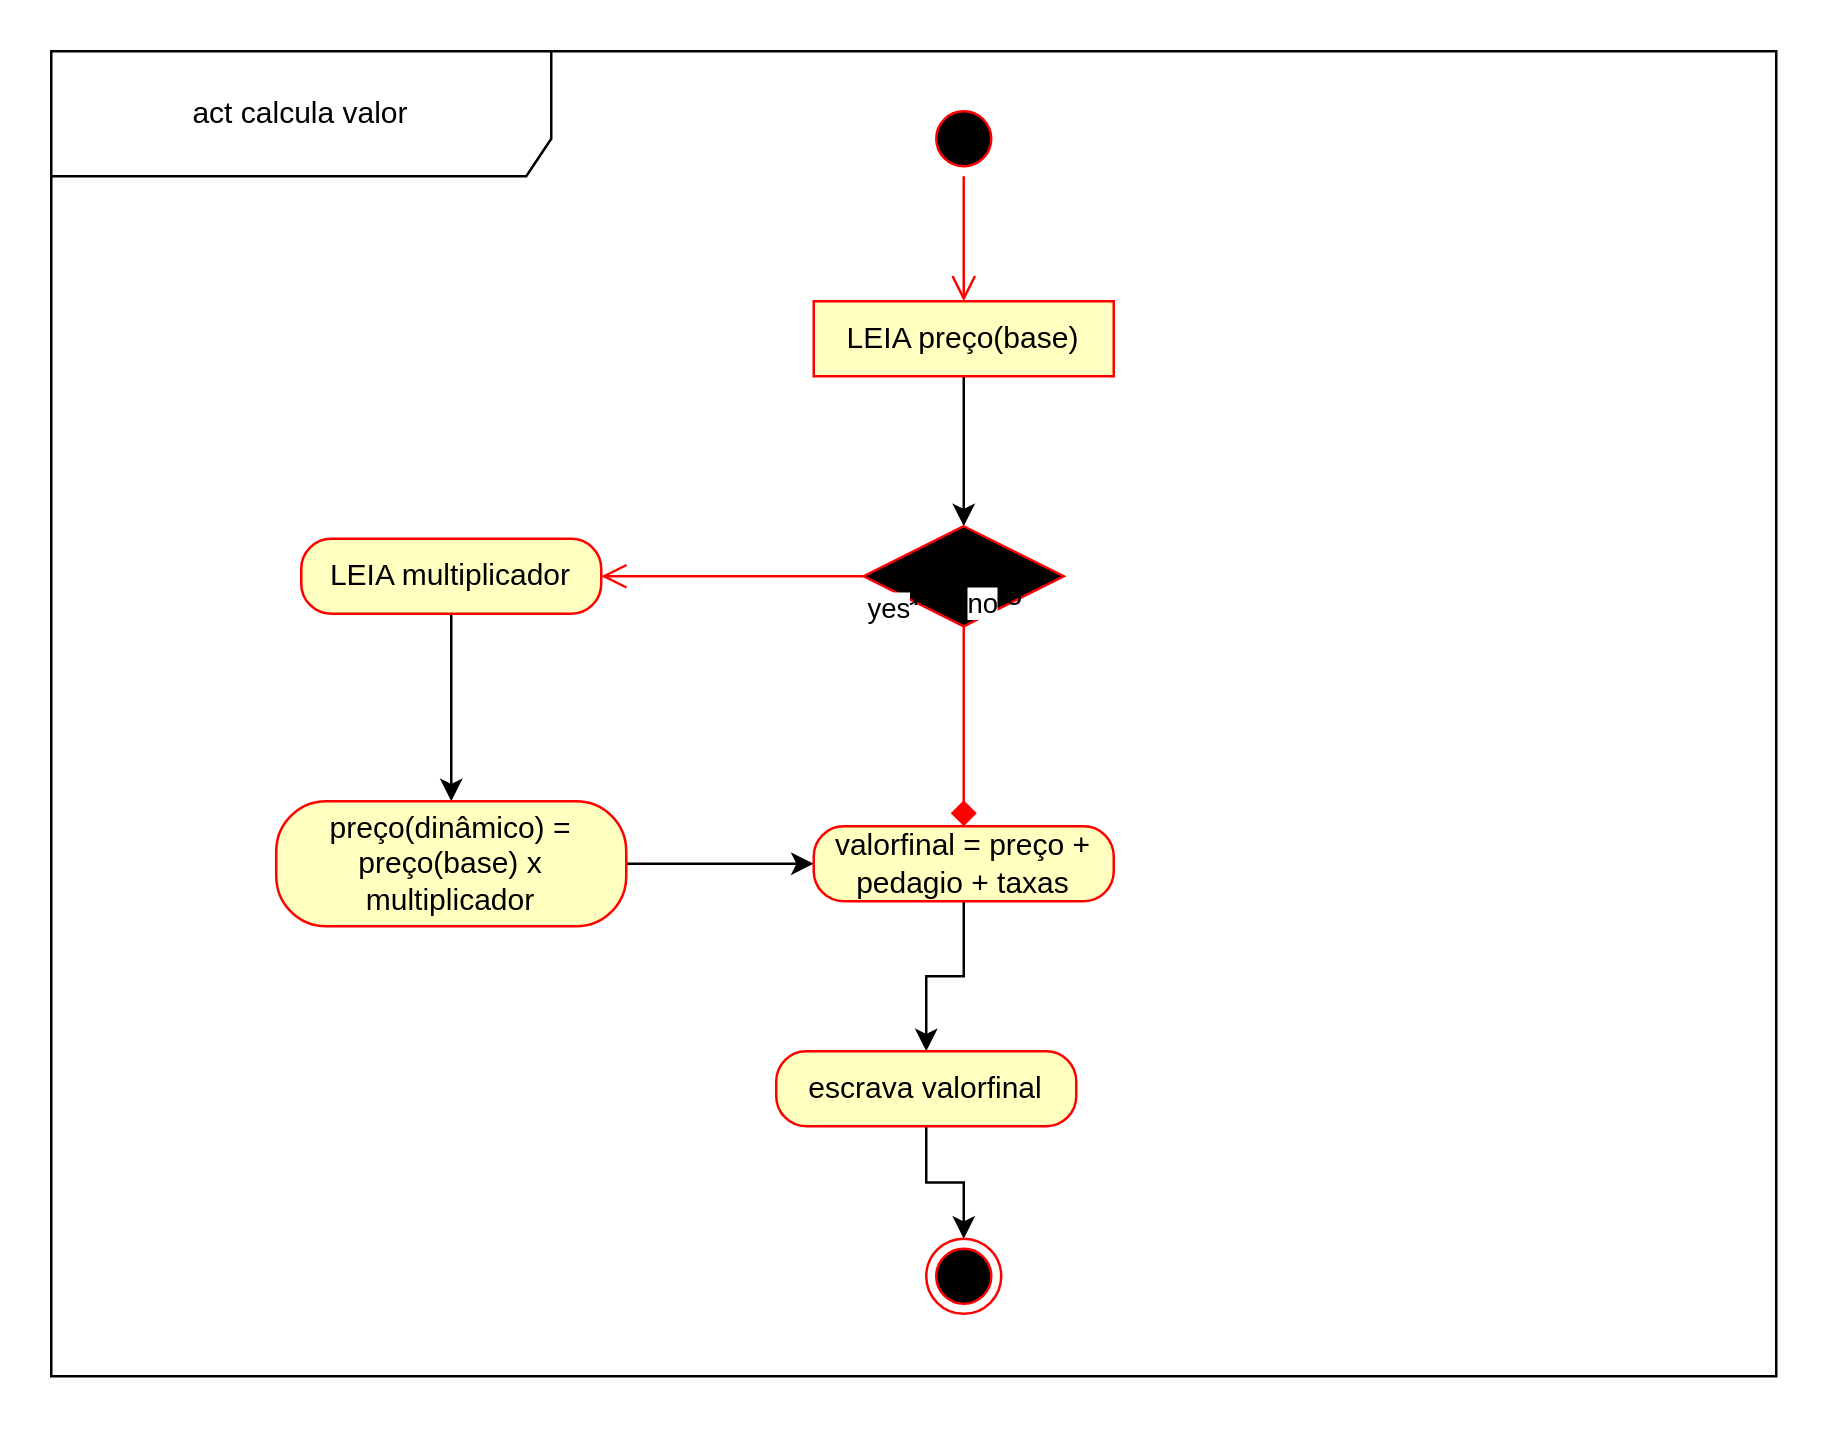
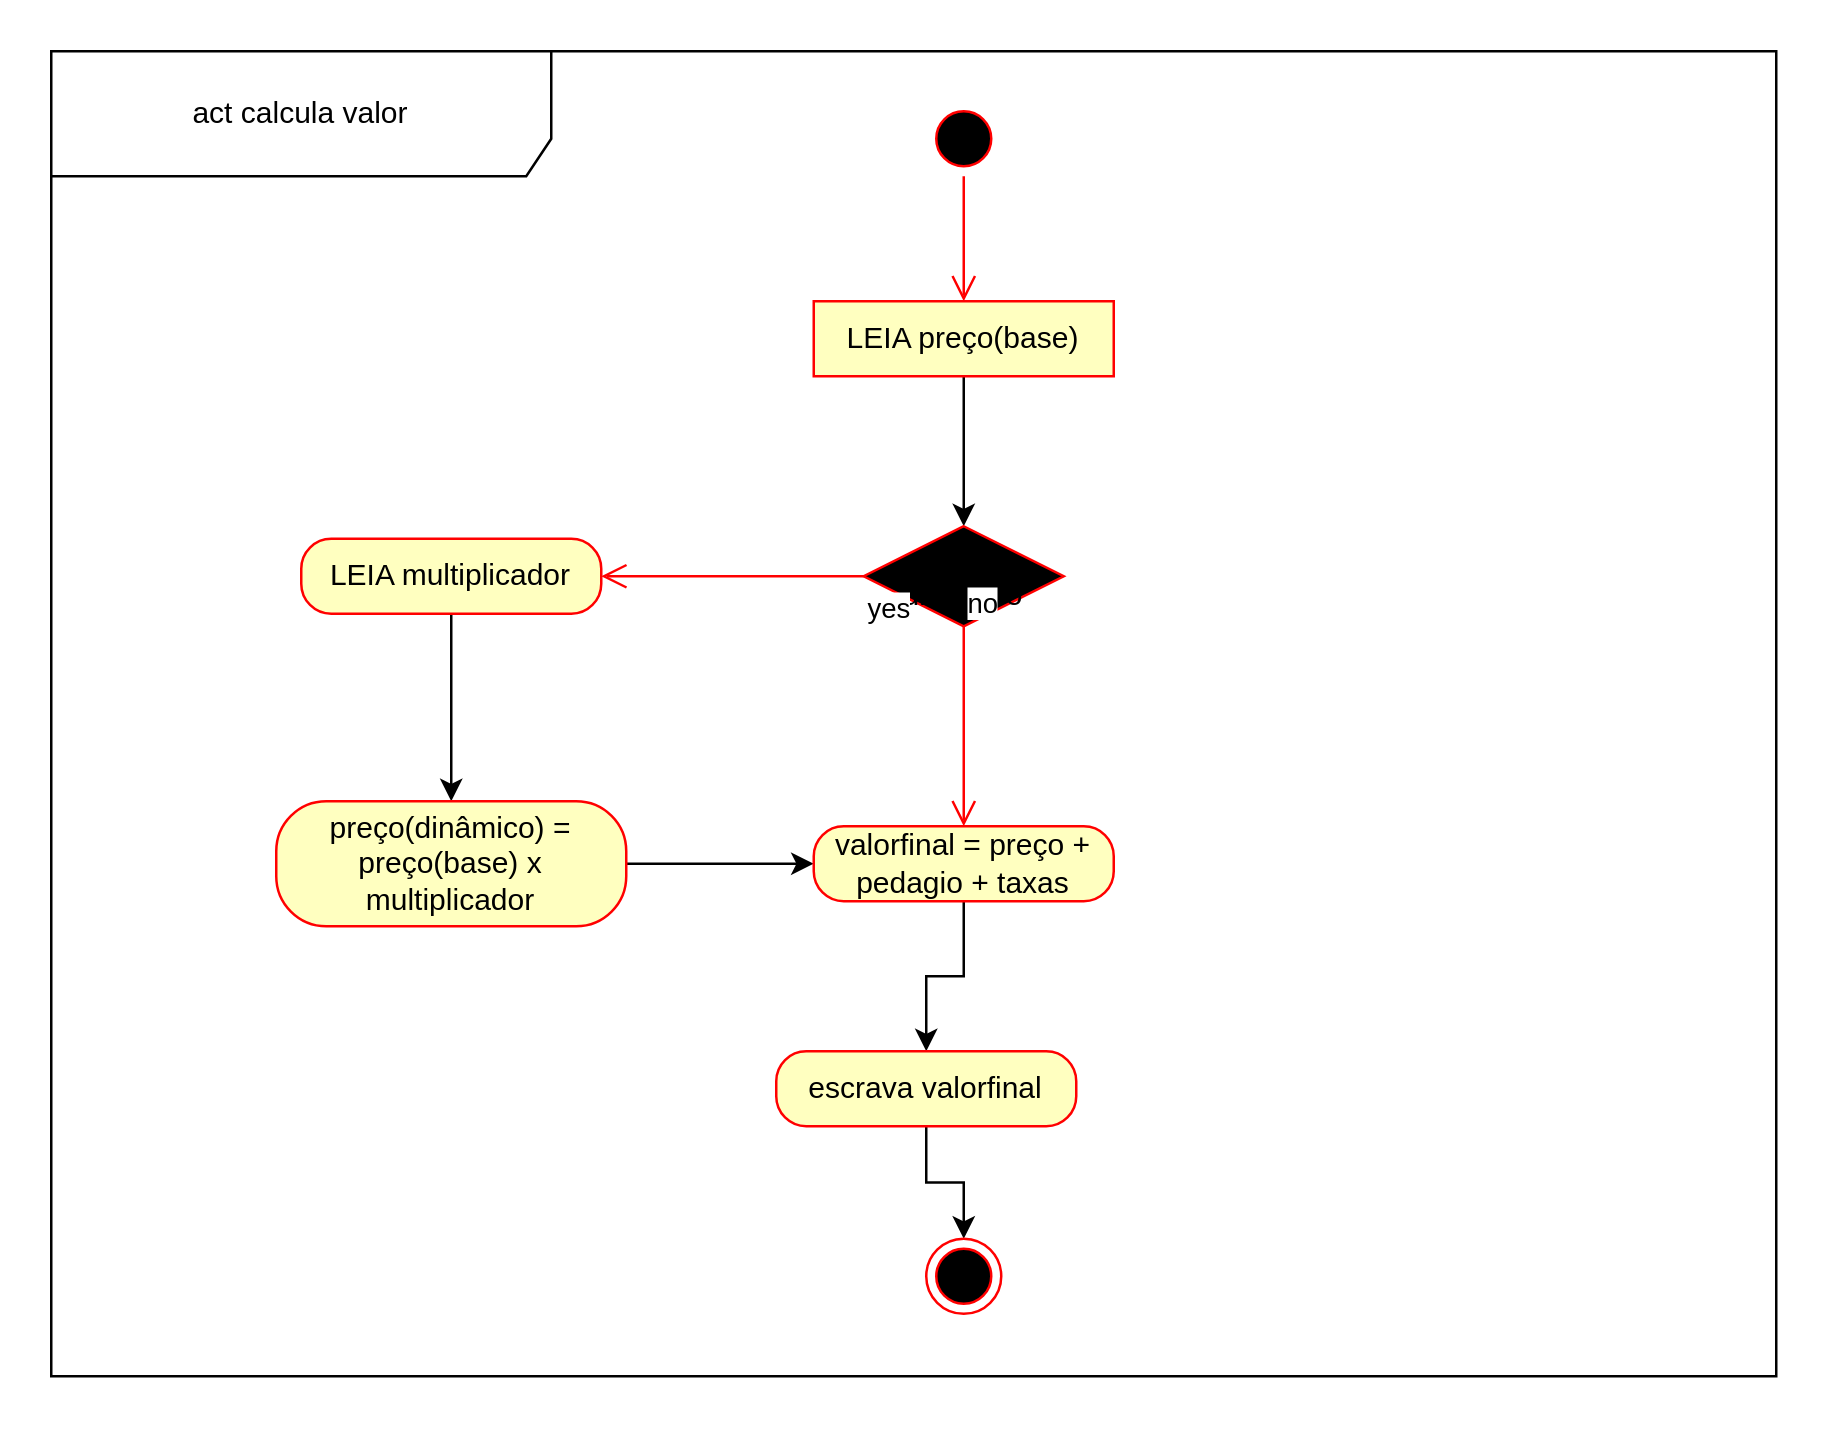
(964, 801) -> (964, 810)
